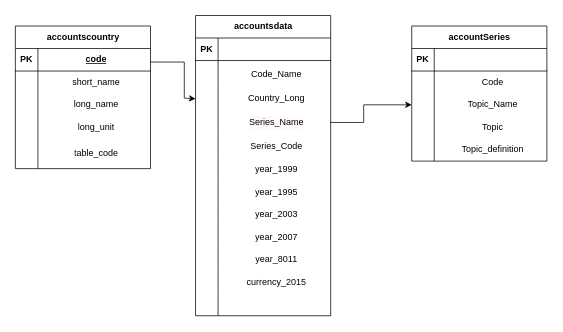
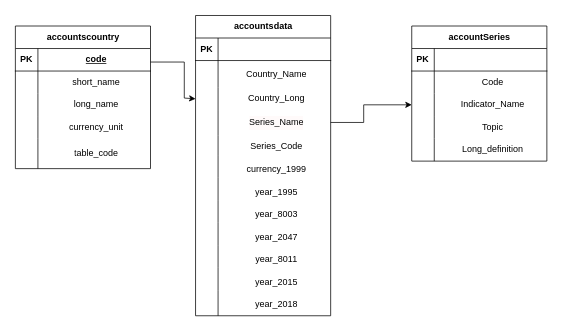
(276, 74) -> (276, 74)
(492, 105) -> (492, 105)
(96, 127) -> (96, 127)
(492, 150) -> (492, 150)
(276, 169) -> (276, 169)
(276, 214) -> (276, 214)
(276, 237) -> (276, 237)
(276, 282) -> (276, 282)
none -> (274, 304)
